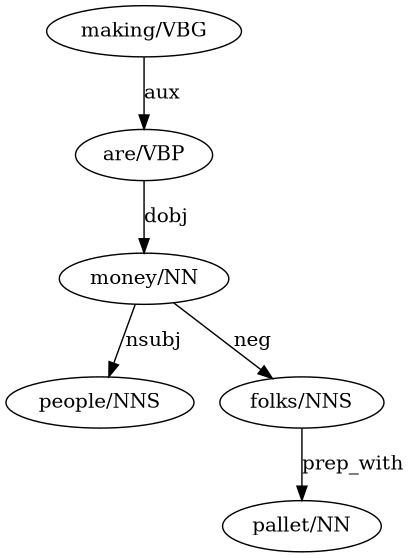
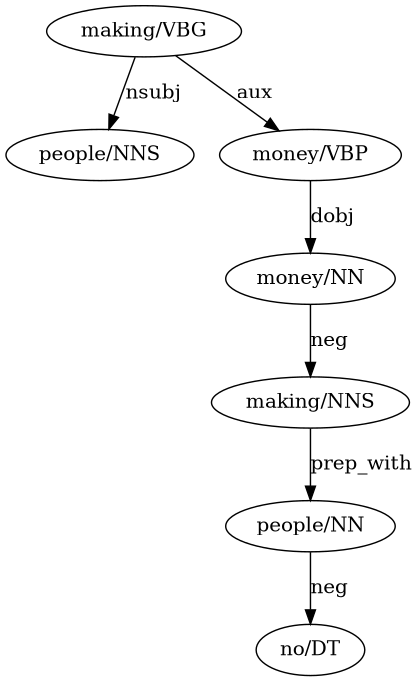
(144, 155) -> (310, 155)
(125, 334) -> (125, 86)
(302, 402) -> (310, 402)
(302, 526) -> (310, 526)
none -> (310, 650)
